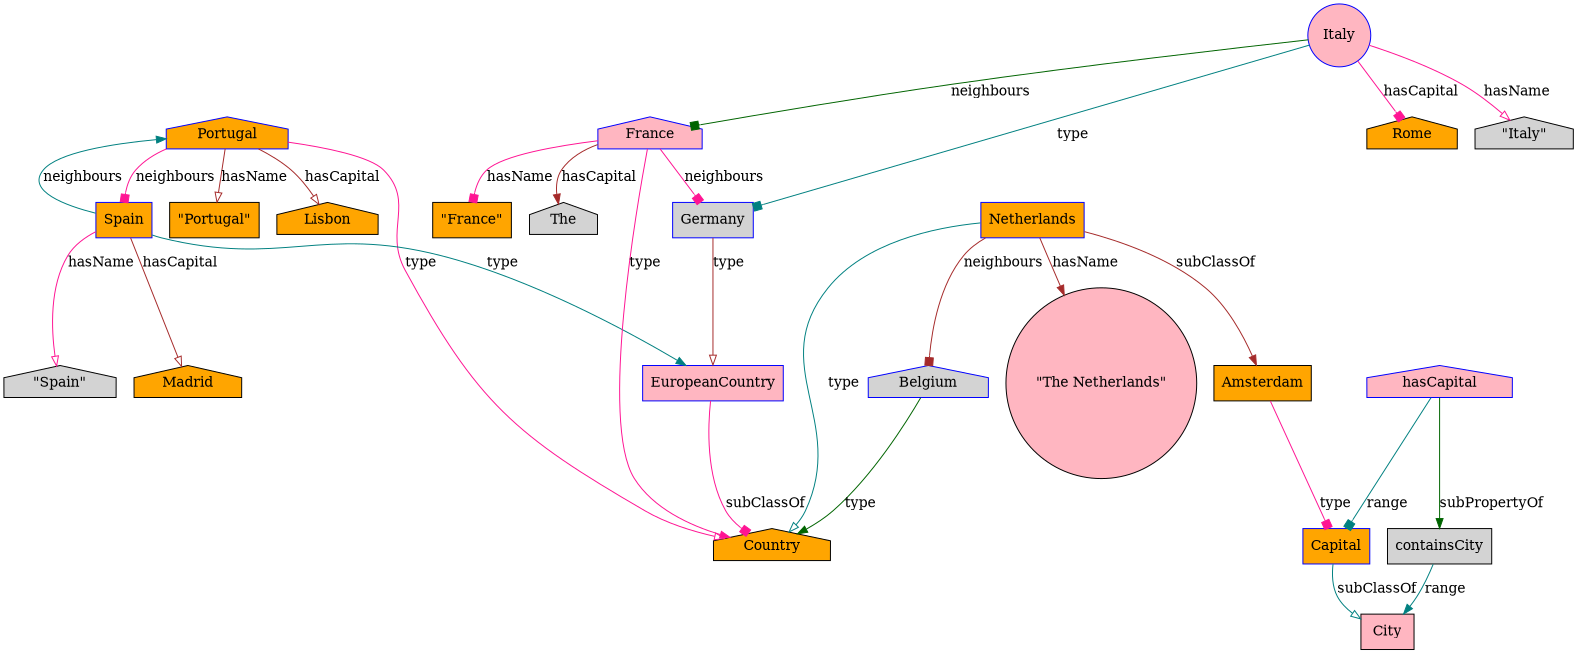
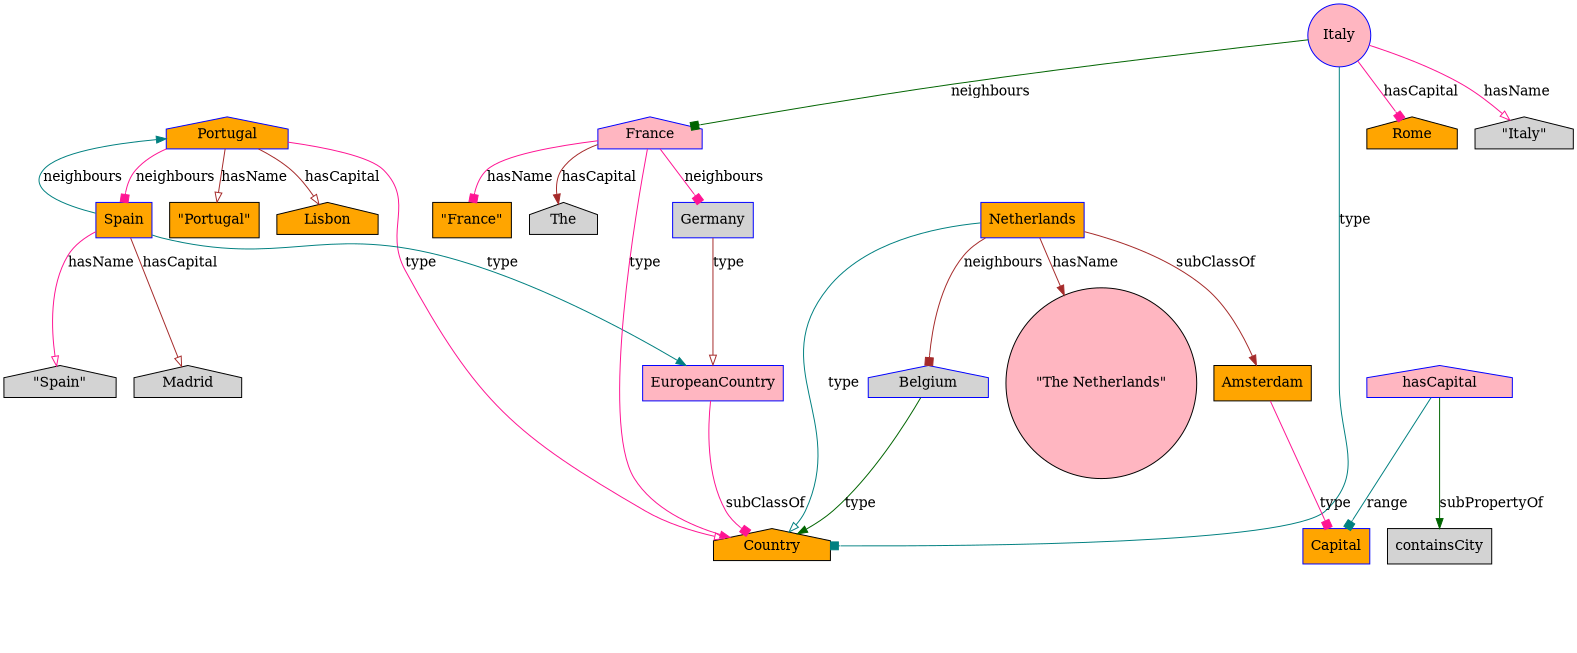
(1036, 125) -> (1308, 518)
(188, 383) -> (188, 383)
(1387, 632) -> none
